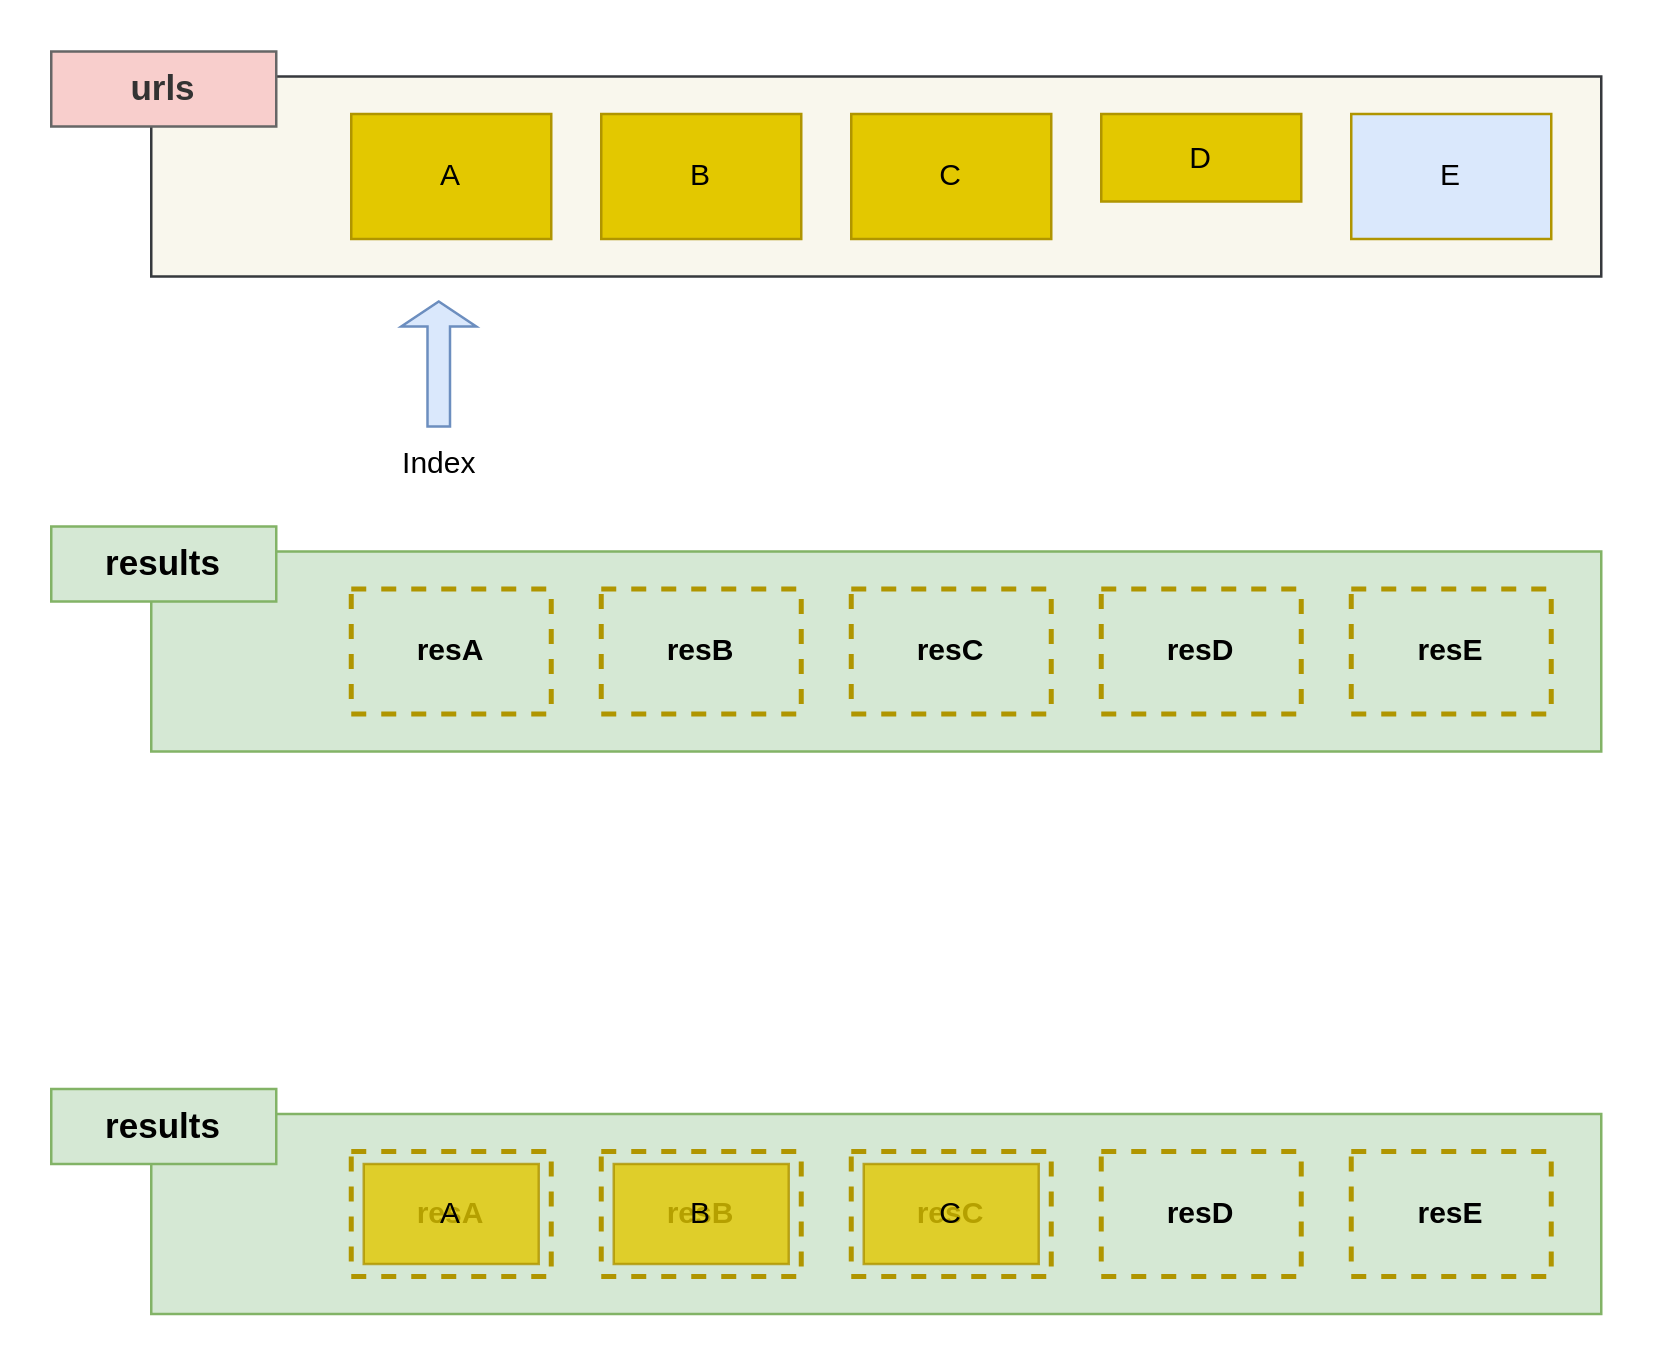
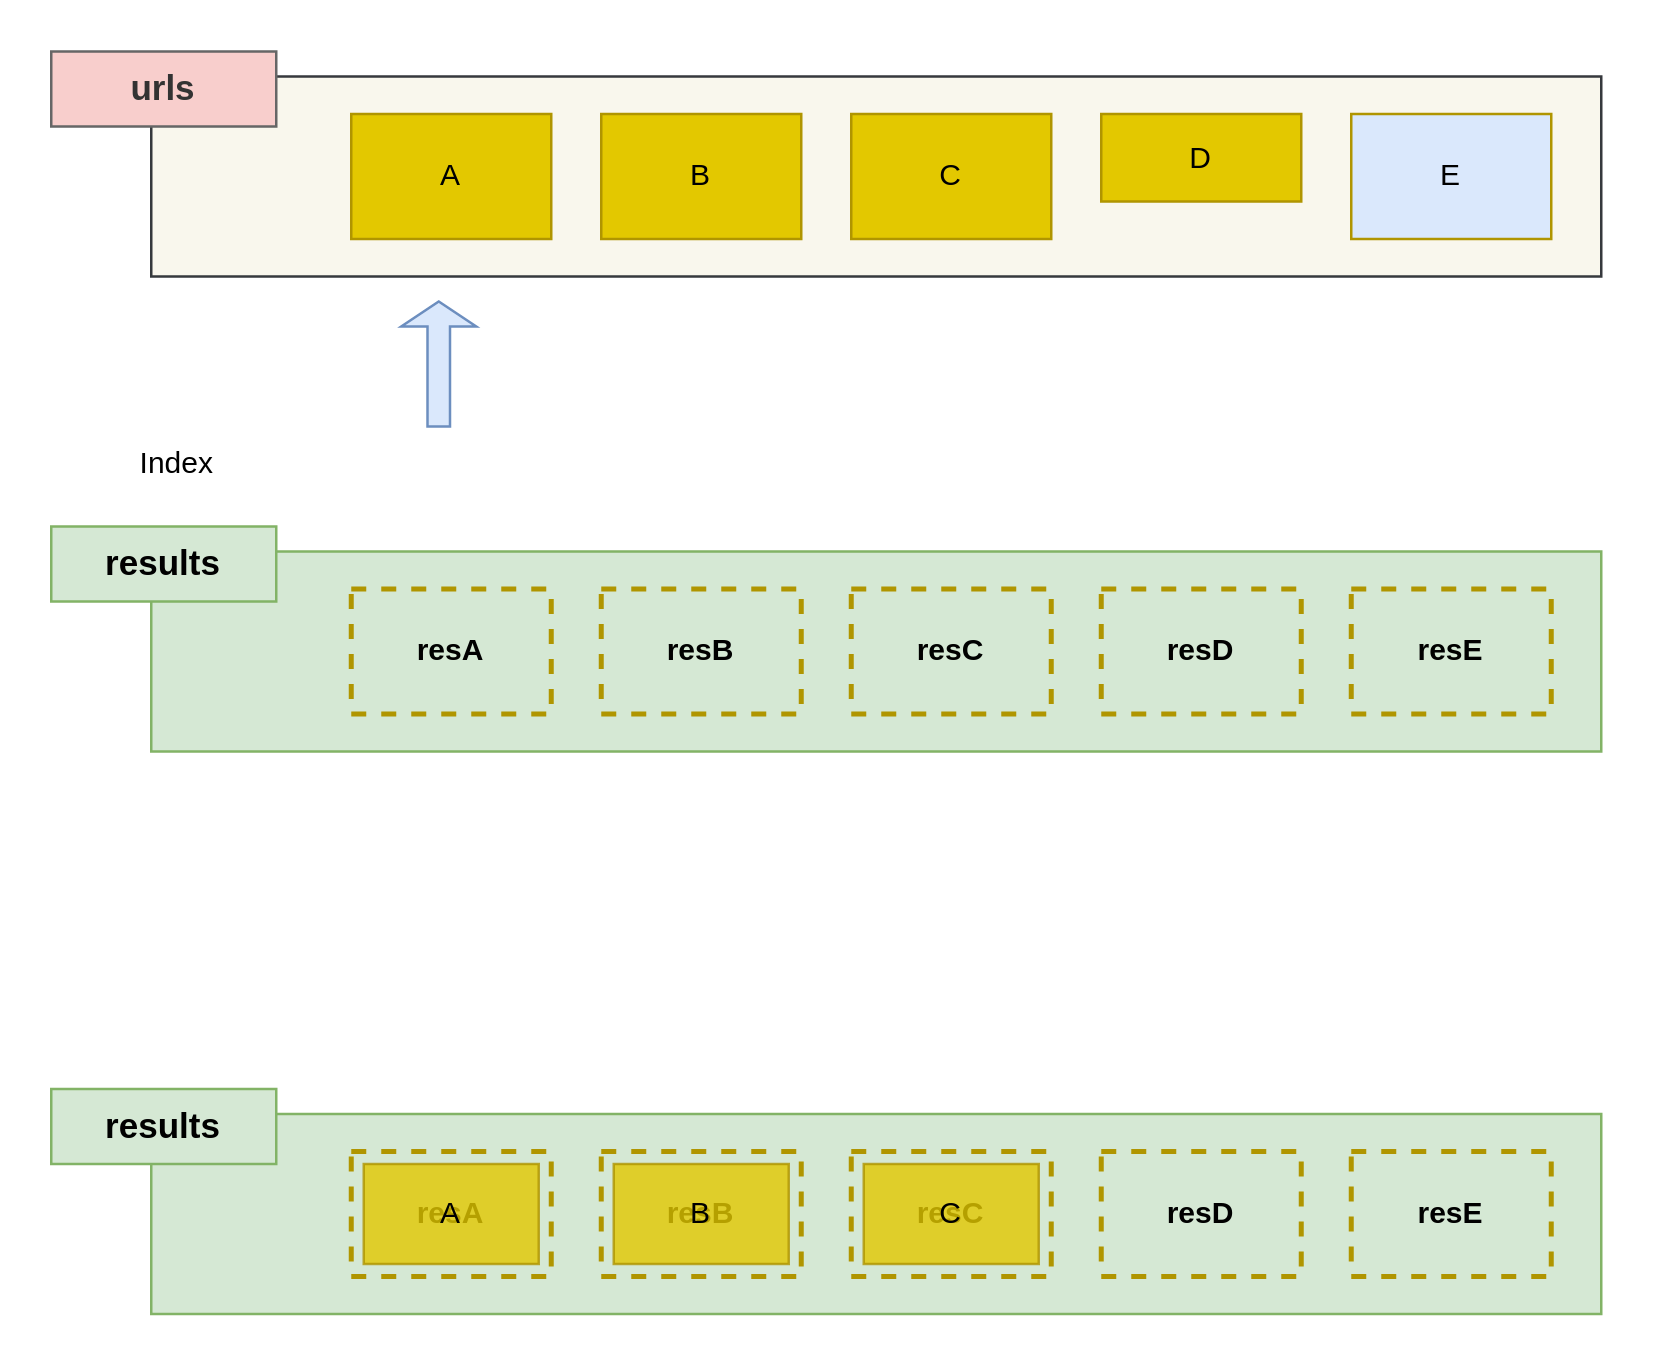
(439, 464) -> (176, 464)
